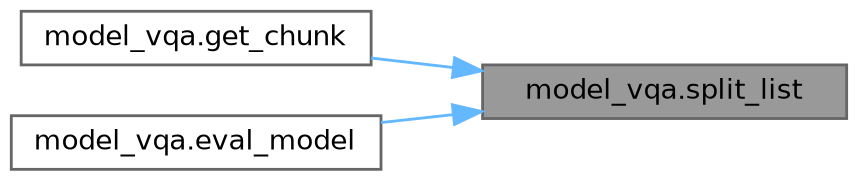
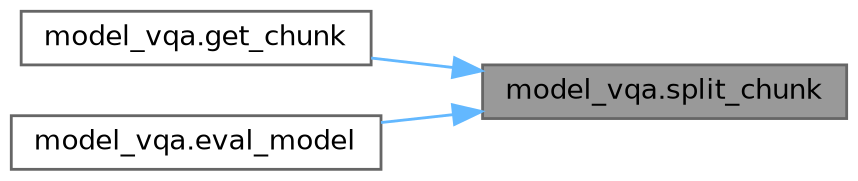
(665, 92) -> (665, 92)
